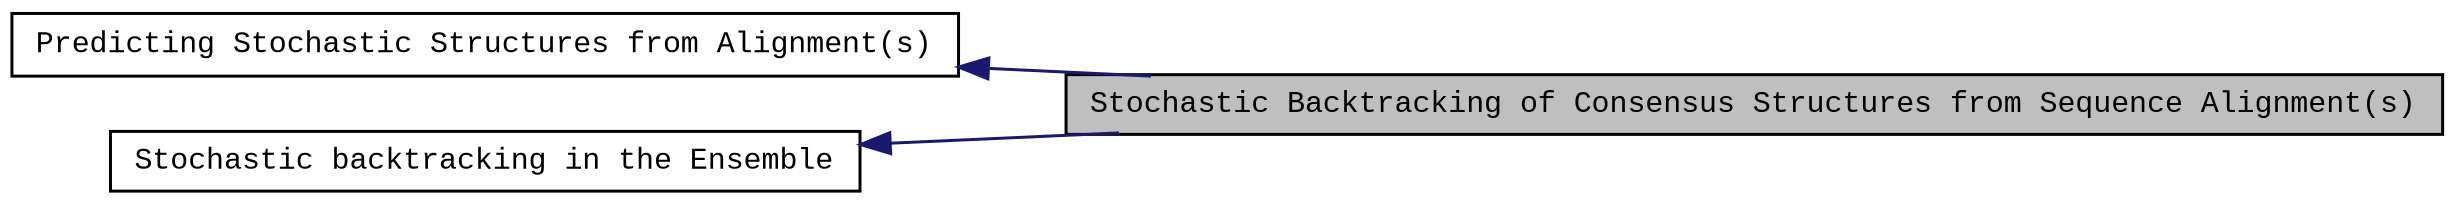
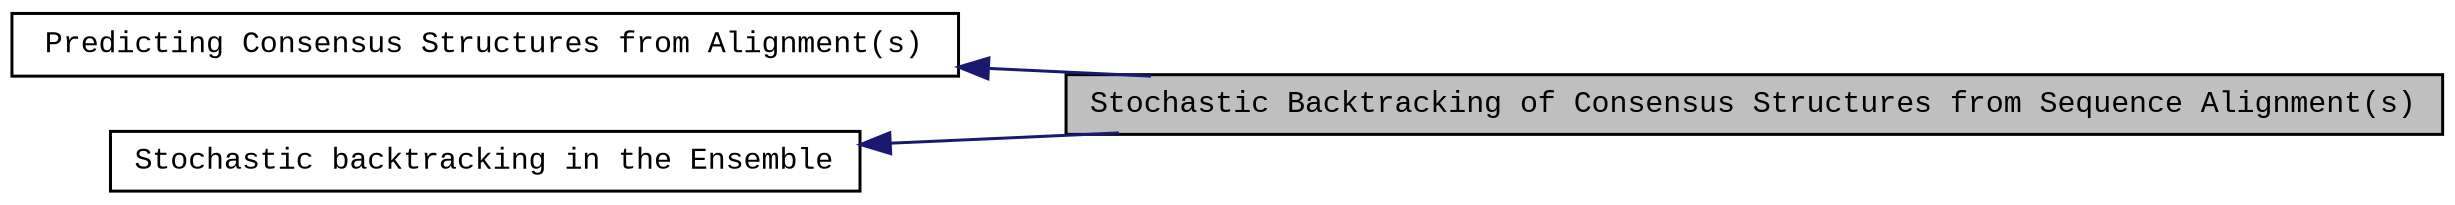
(485, 45) -> (485, 45)
